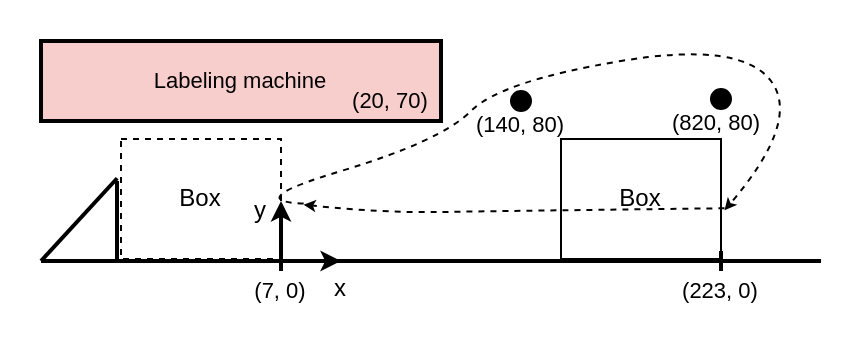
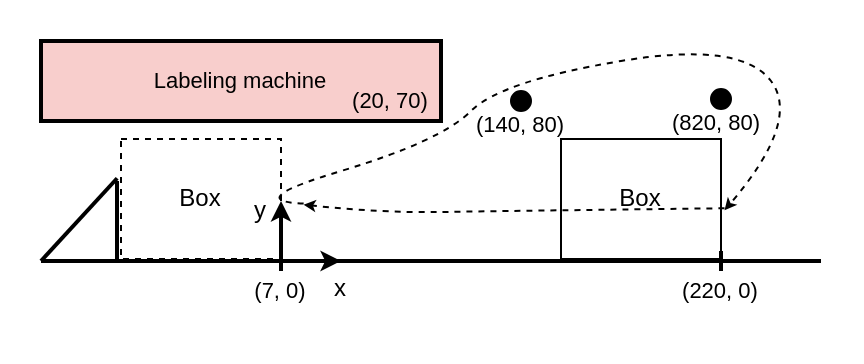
(721, 291) -> (721, 291)
